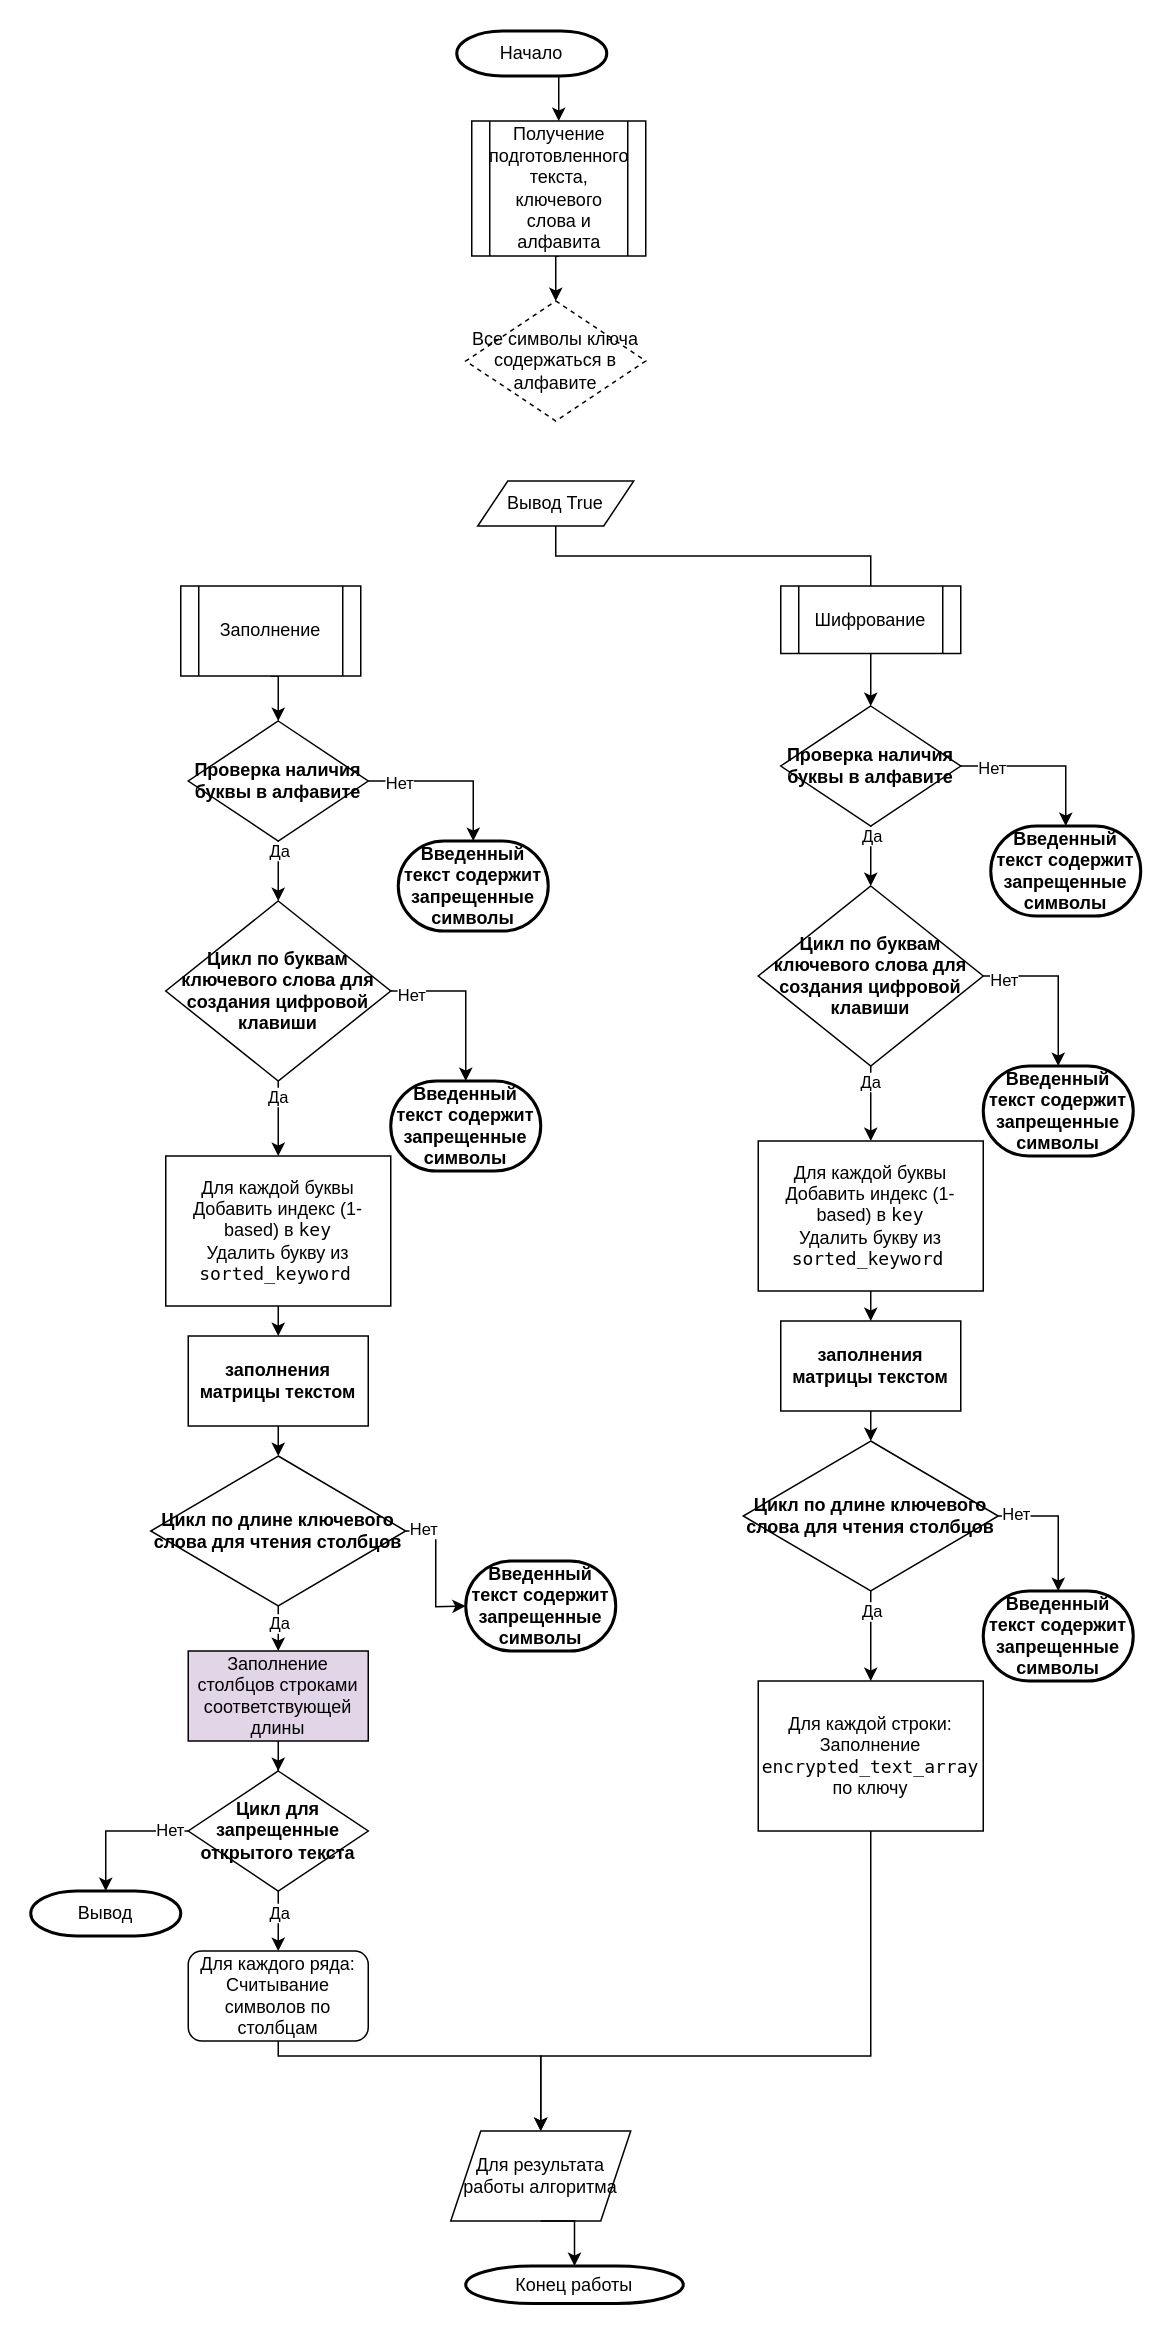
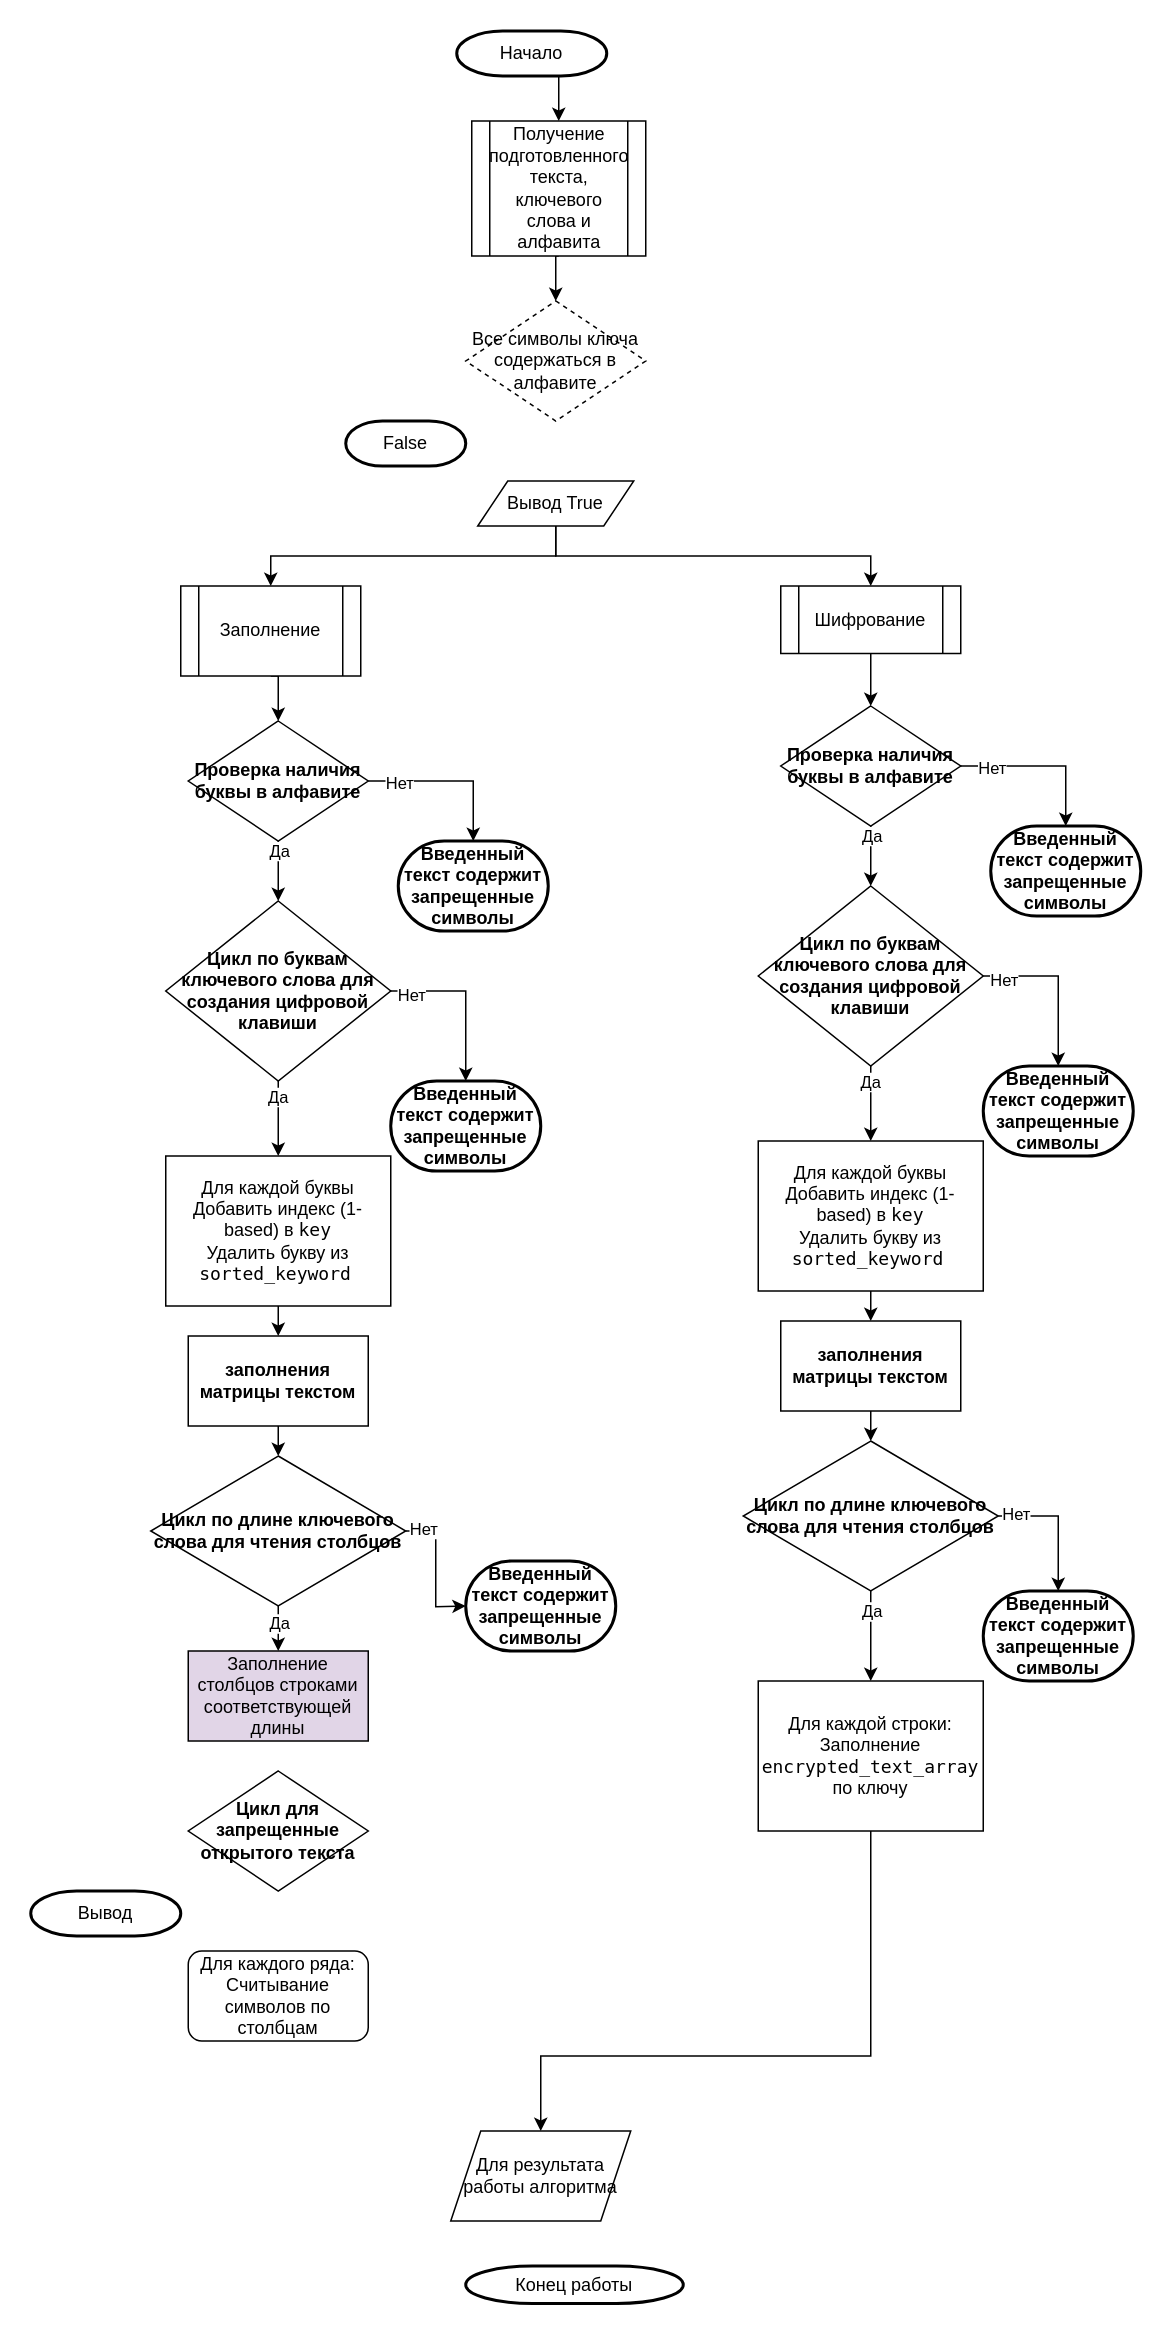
none -> (406, 443)
none -> (403, 556)
(871, 578) -> (871, 574)
(278, 1761) -> none
(122, 1831) -> none
(278, 1916) -> none
(400, 2056) -> none
(575, 2237) -> none
